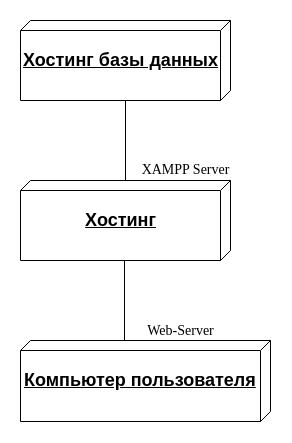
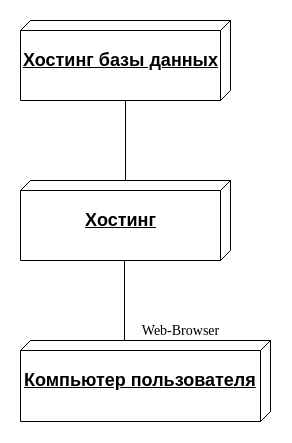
(186, 171) -> none
(181, 332) -> (181, 332)
